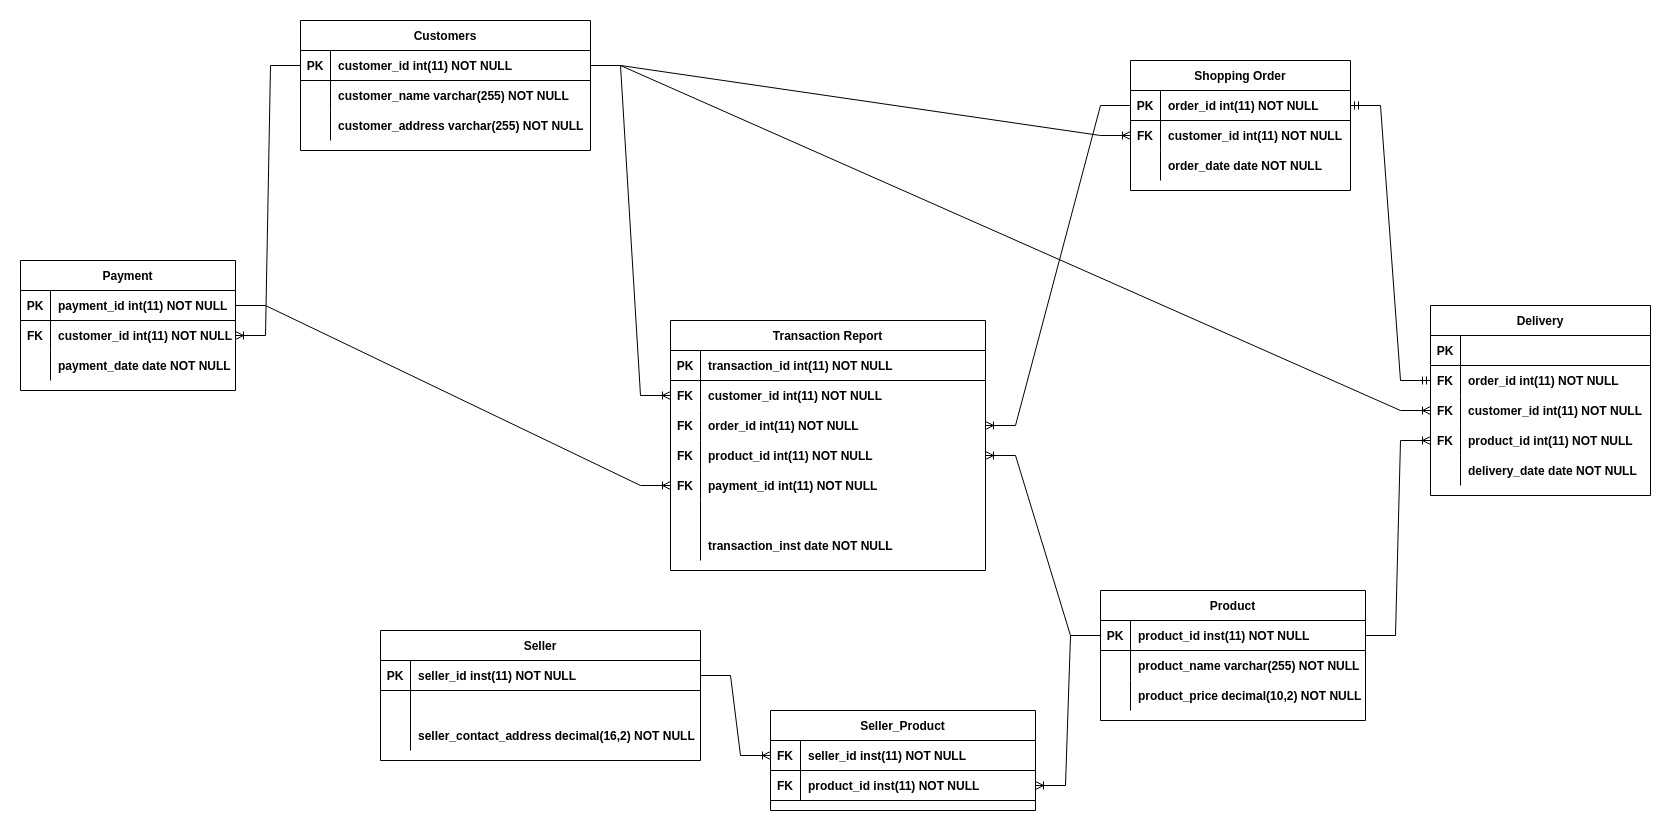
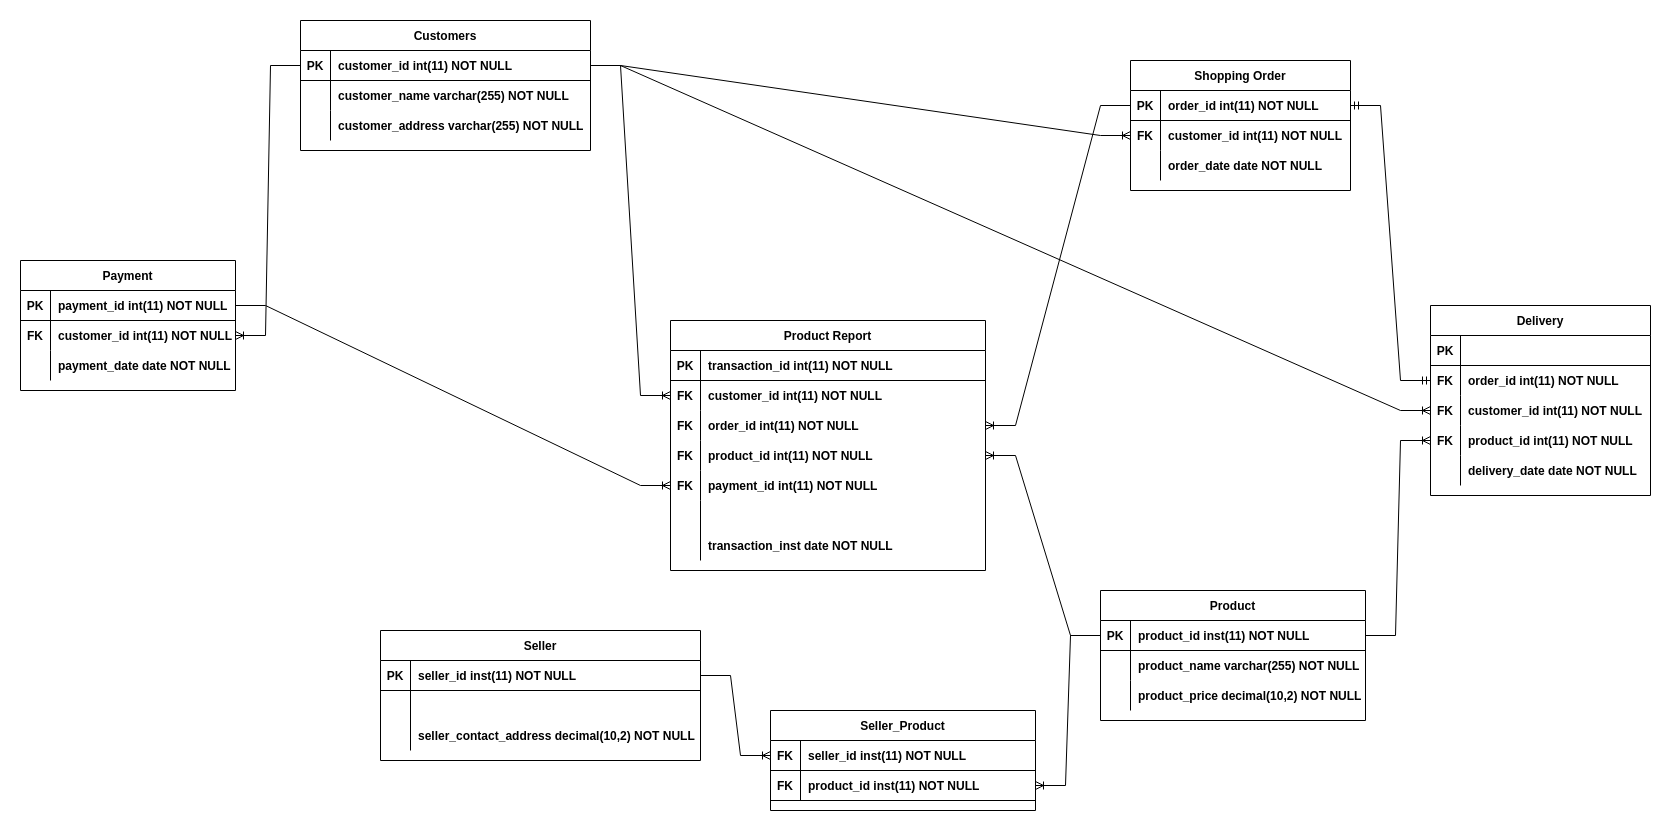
(828, 336) -> (828, 336)
(557, 736) -> (557, 736)
